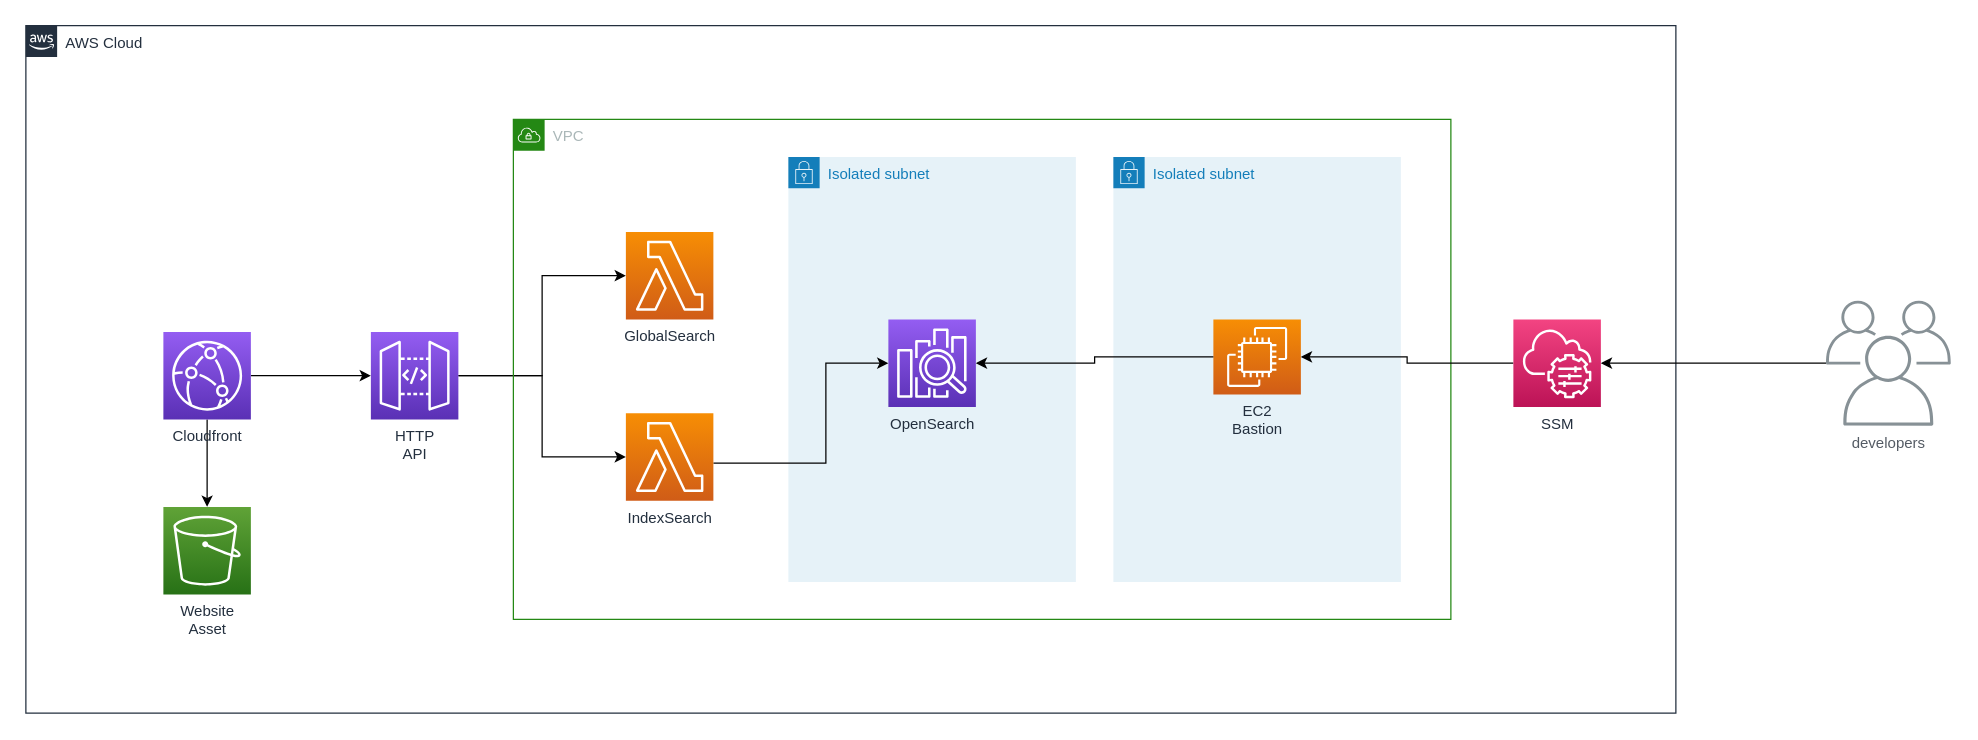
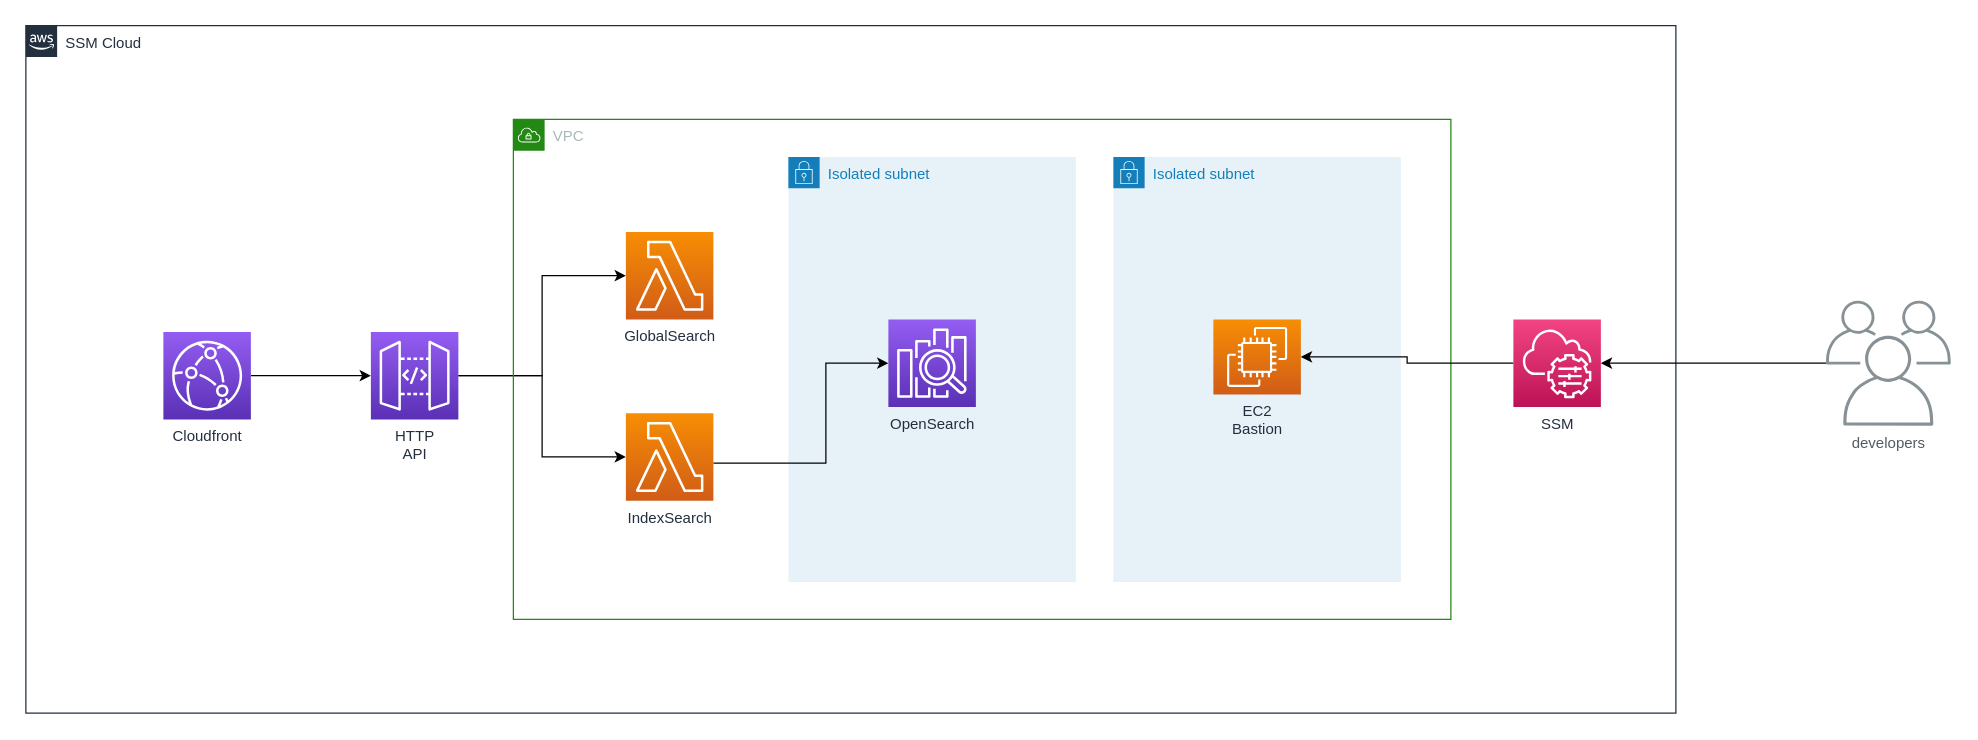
(100, 43) -> (100, 43)
(1095, 357) -> none
(207, 459) -> none
(207, 551) -> none
